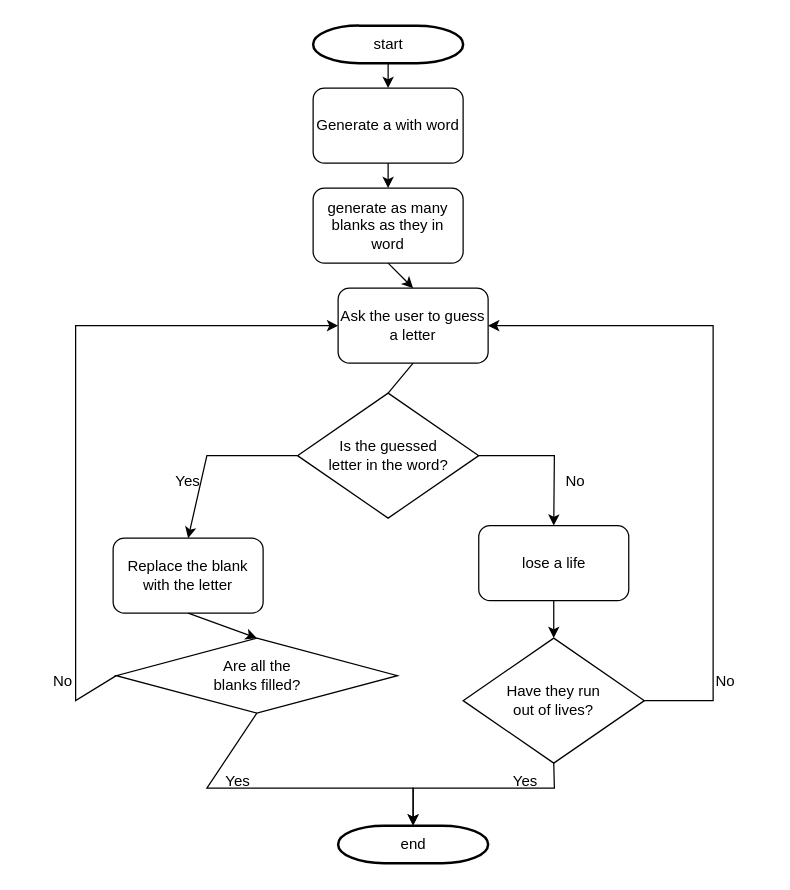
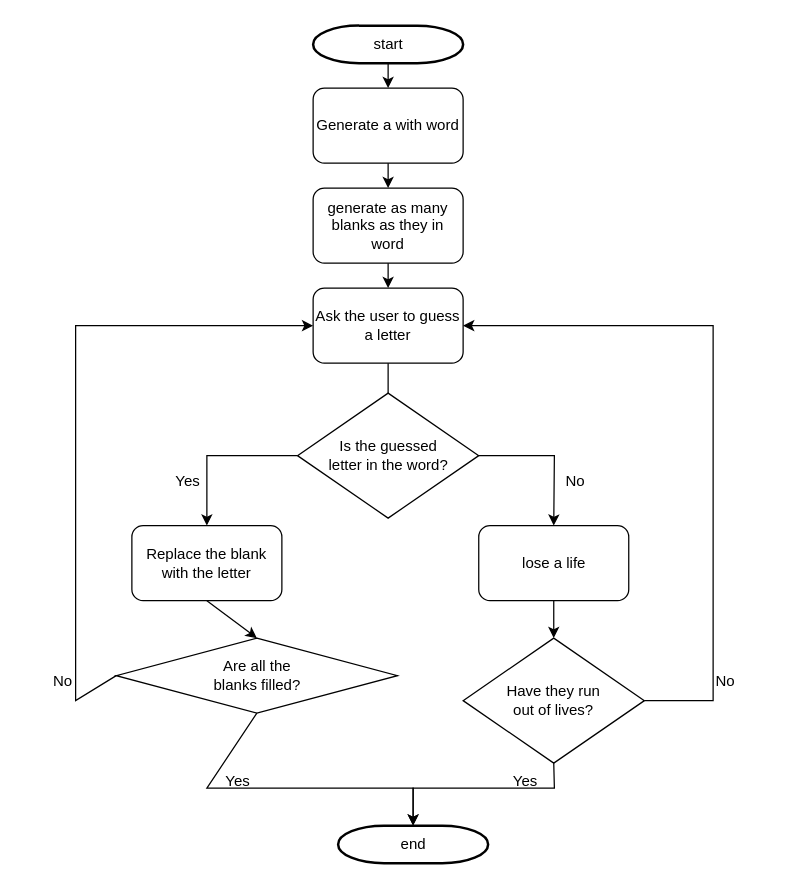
(413, 326) -> (388, 326)
(188, 576) -> (207, 563)
